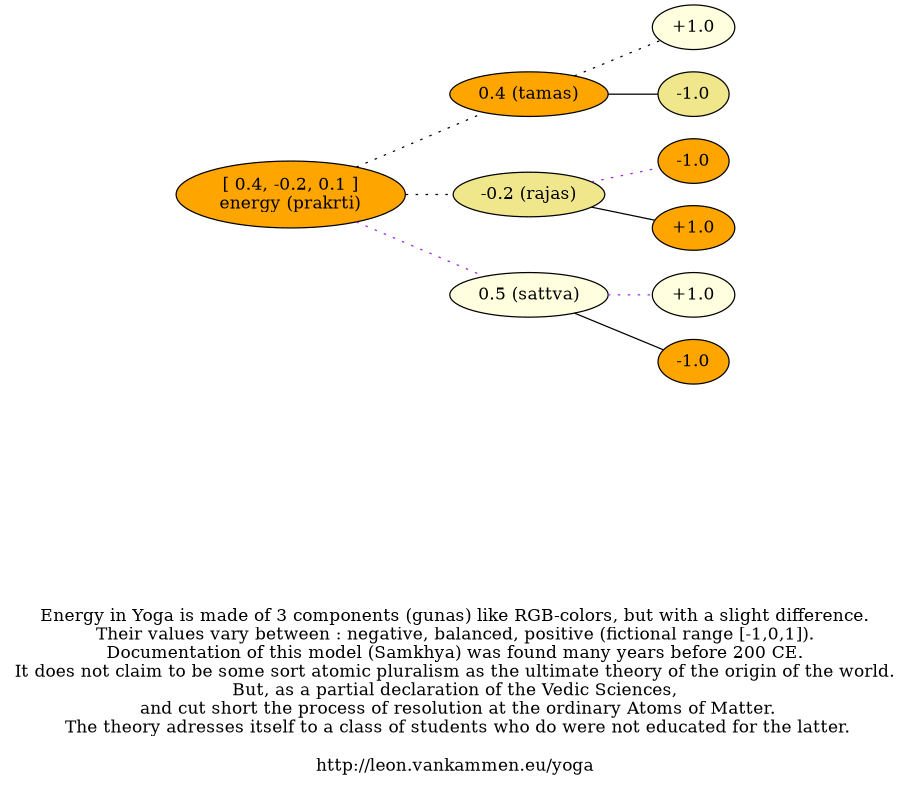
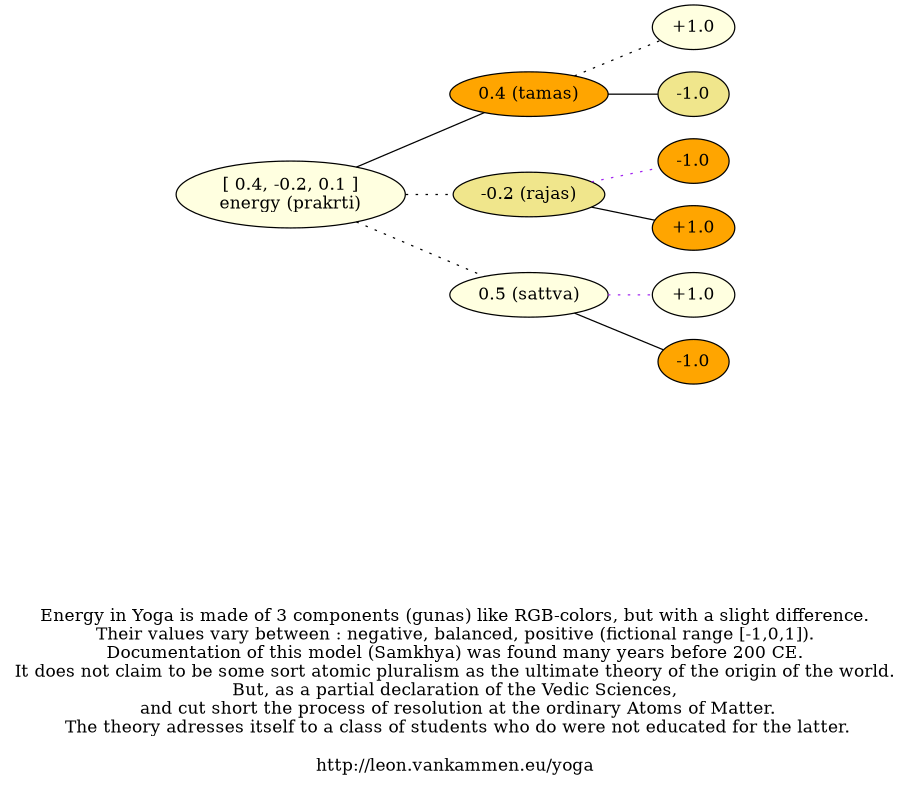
(420, 140) -> (420, 140)
(291, 195) -> (291, 195)
(420, 249) -> (420, 249)
